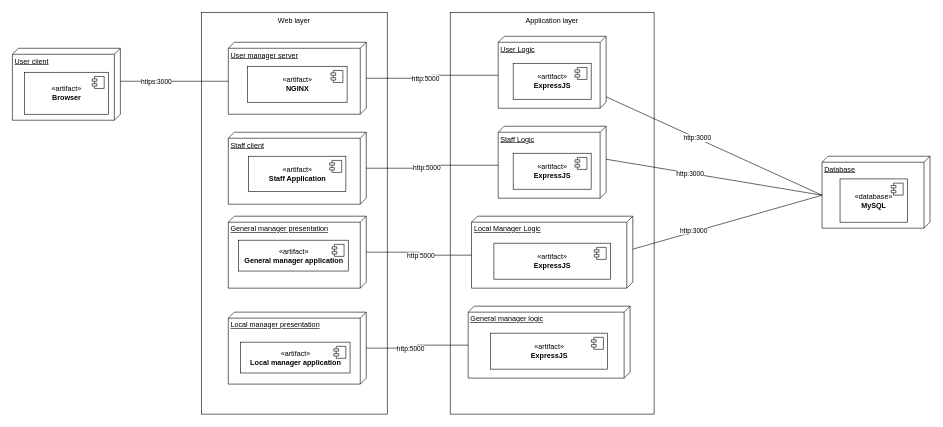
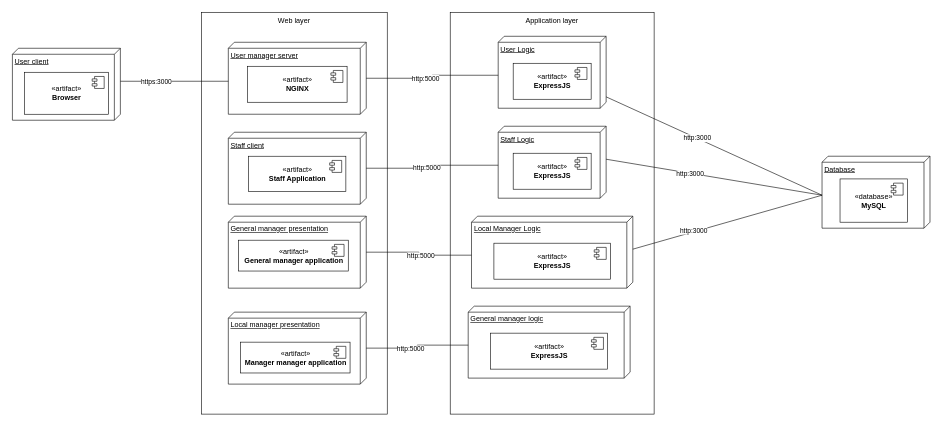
(296, 358) -> (296, 358)
